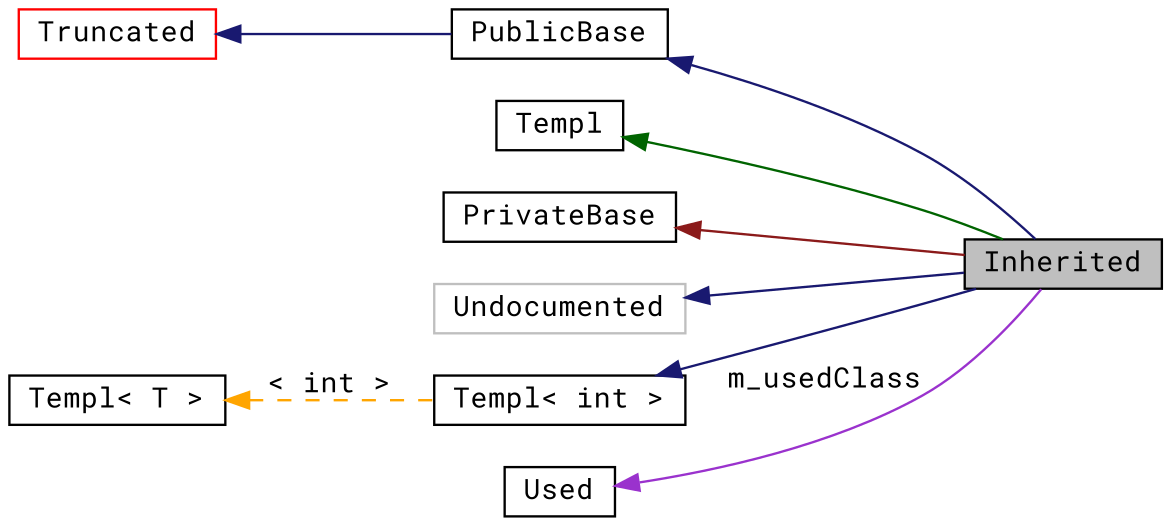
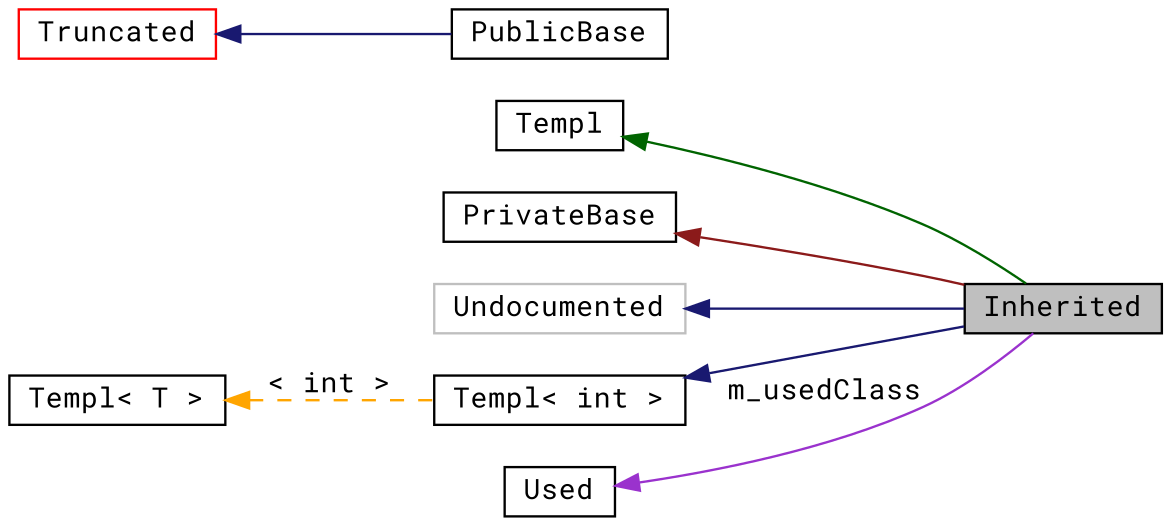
(875, 130) -> none
